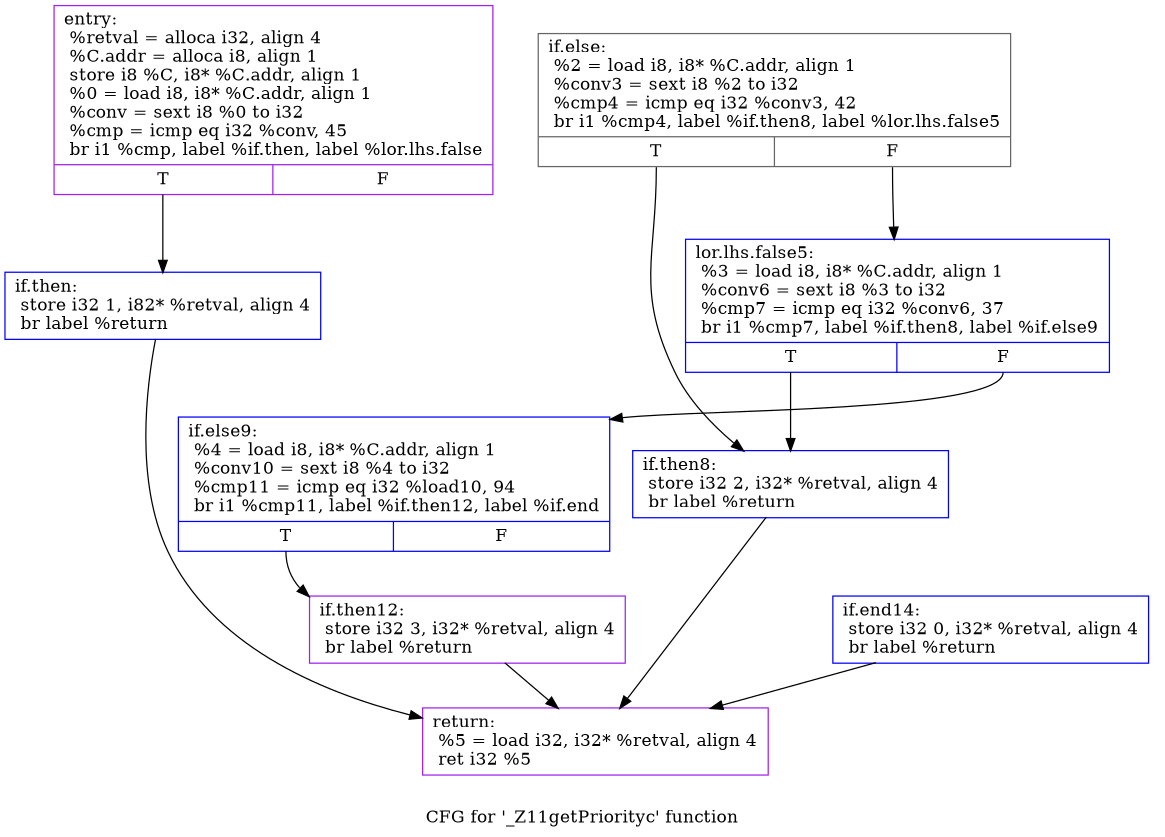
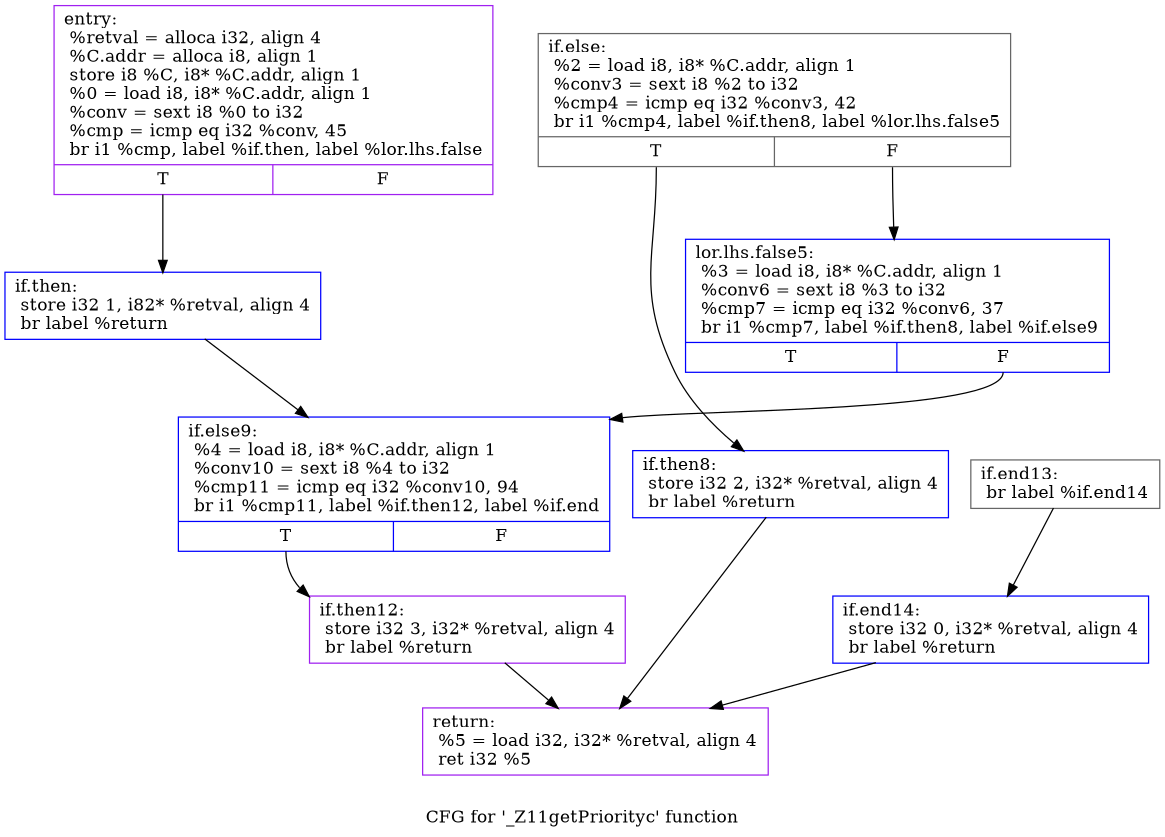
(791, 402) -> none
none -> (1065, 484)
(352, 487) -> (354, 487)
(190, 588) -> (251, 374)
